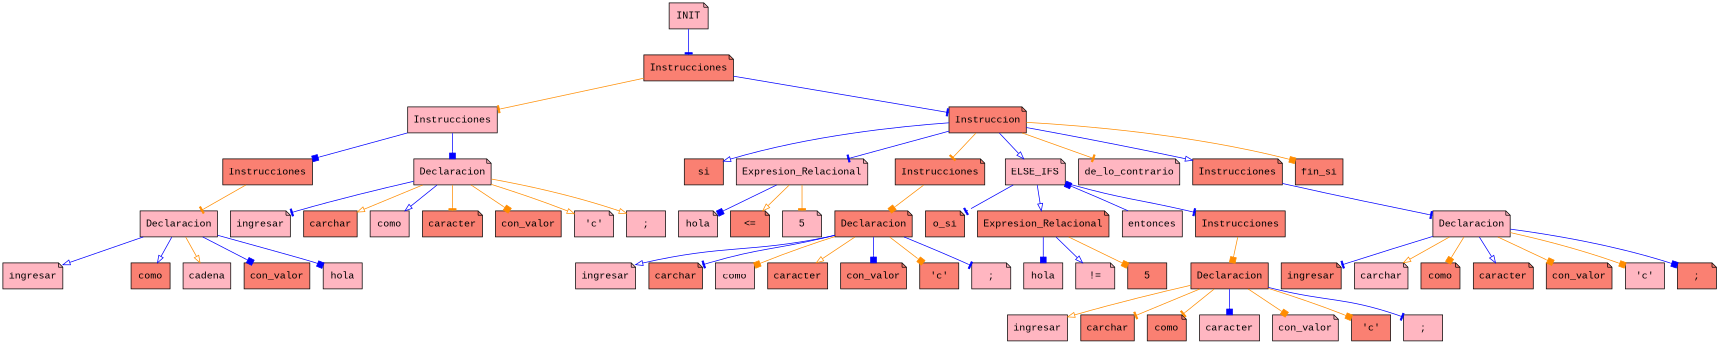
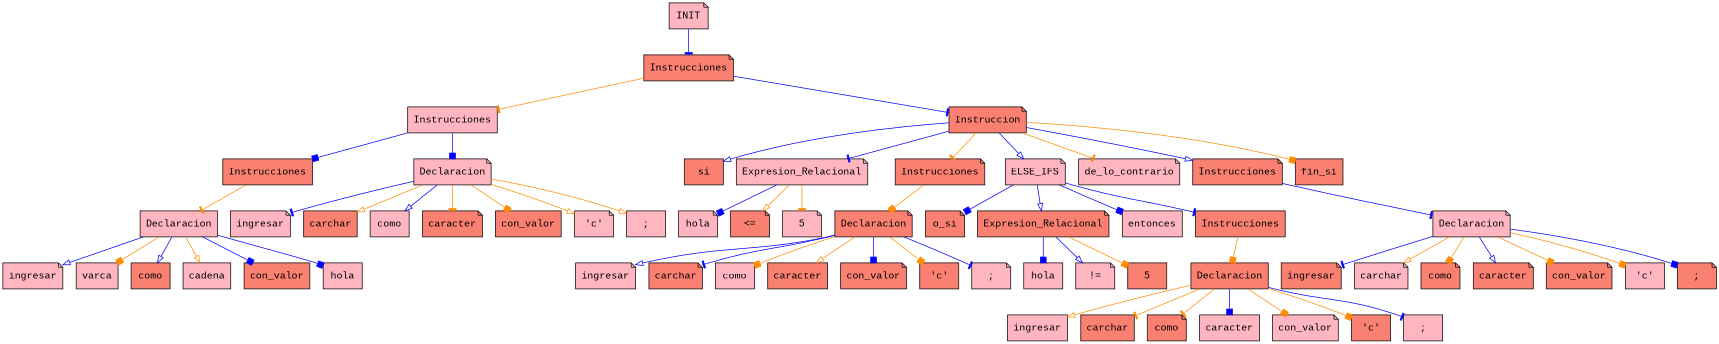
(992, 197) -> (992, 197)
(1100, 199) -> (1087, 197)
none -> (97, 276)
